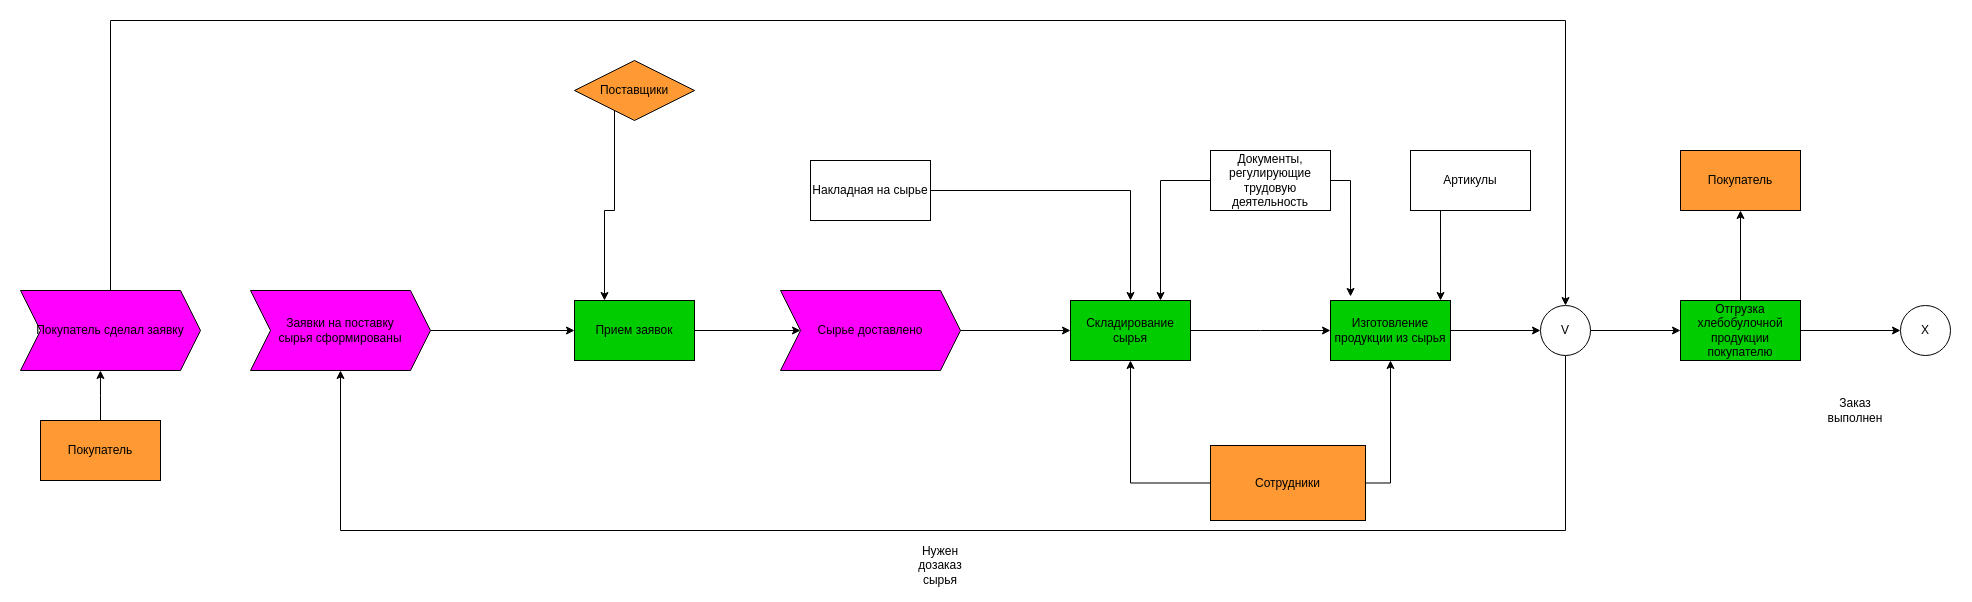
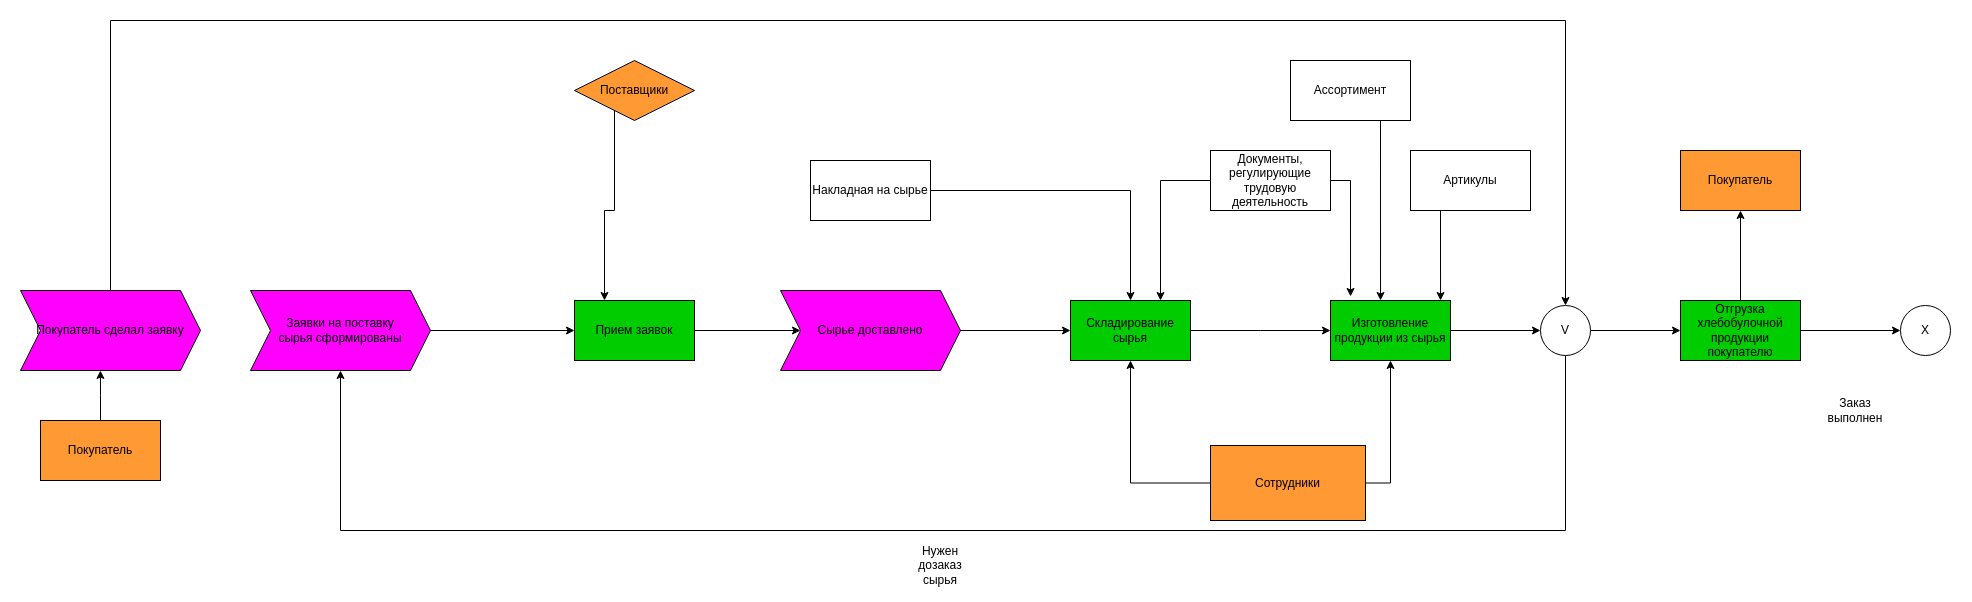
none -> (1351, 91)
none -> (1381, 207)
